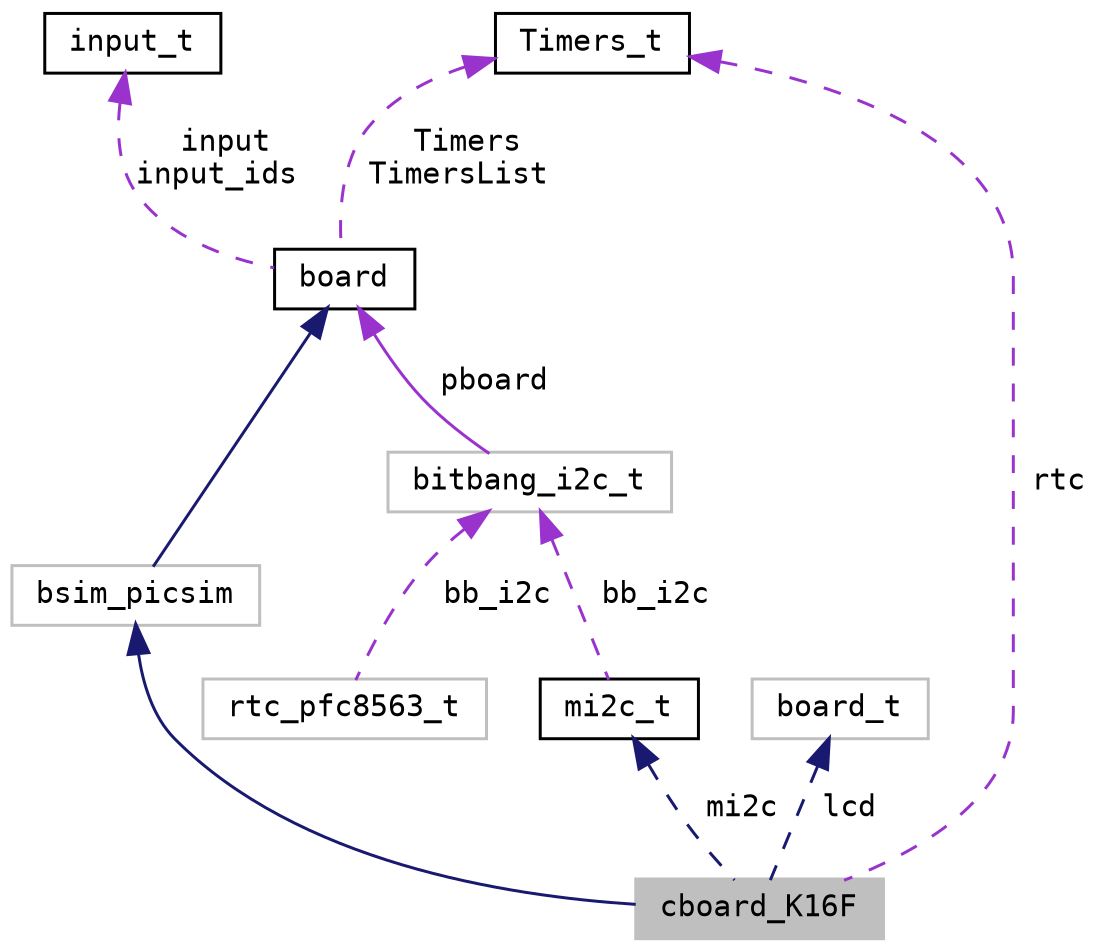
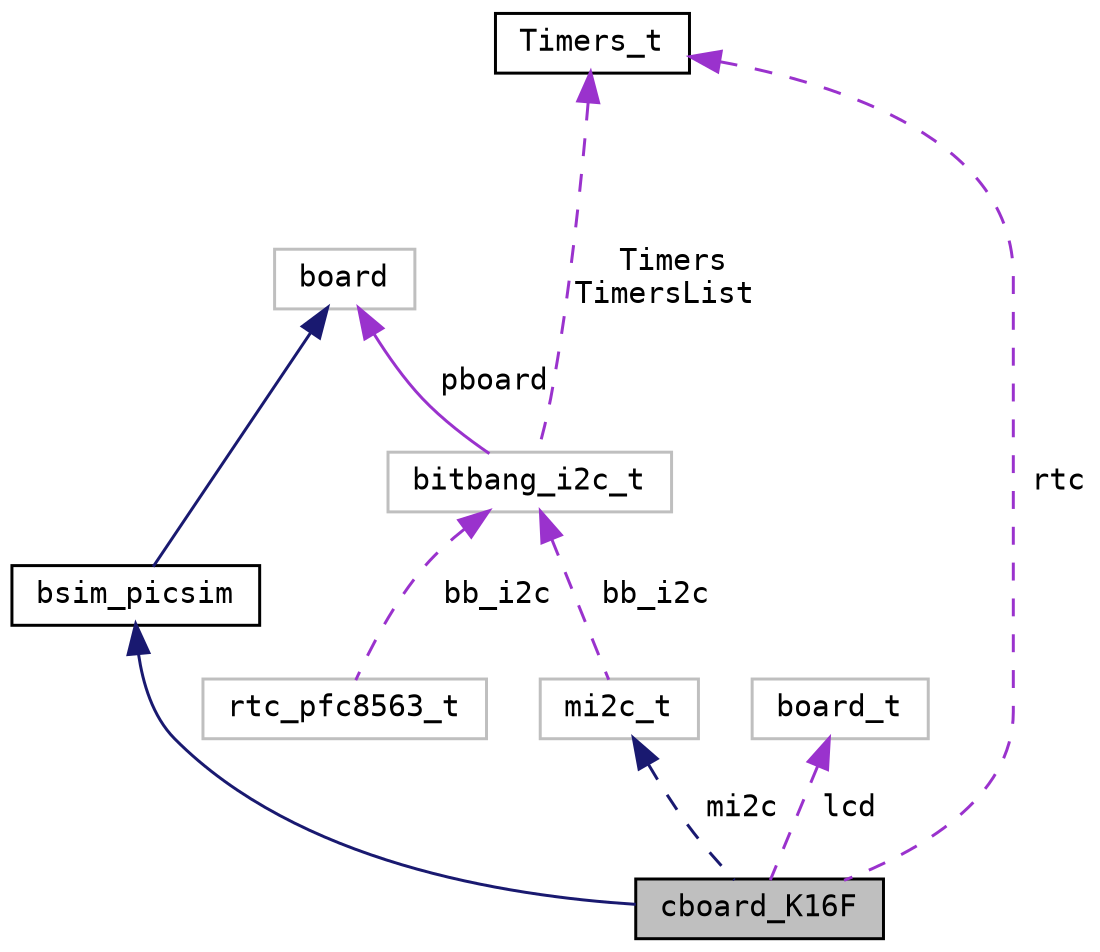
(133, 43) -> none
(365, 132) -> (569, 279)
(345, 279) -> (345, 279)
(136, 595) -> (136, 595)
(619, 709) -> (619, 709)
(794, 823) -> (794, 823)
(760, 909) -> (760, 909)
